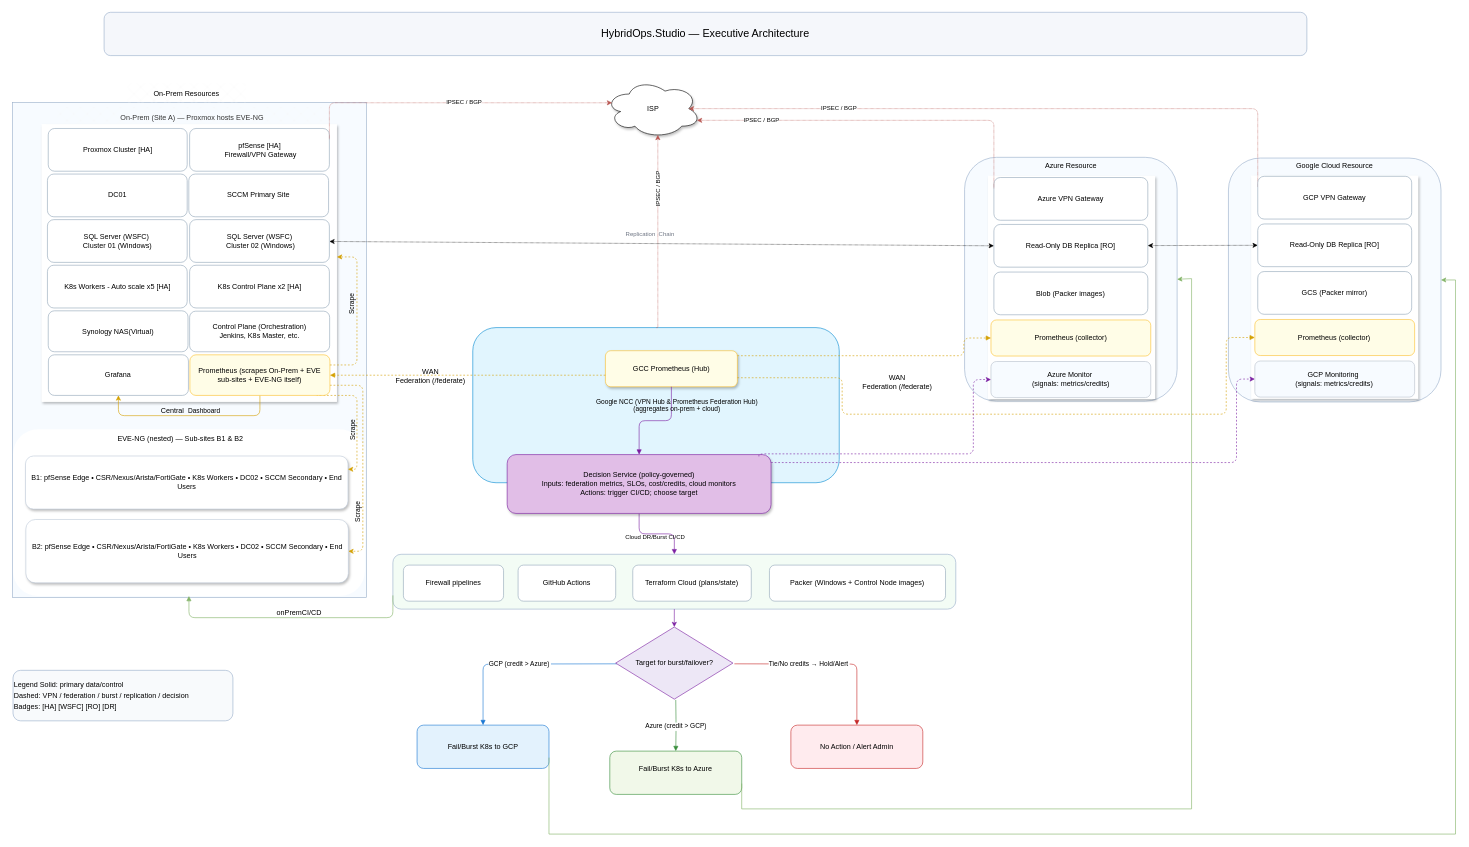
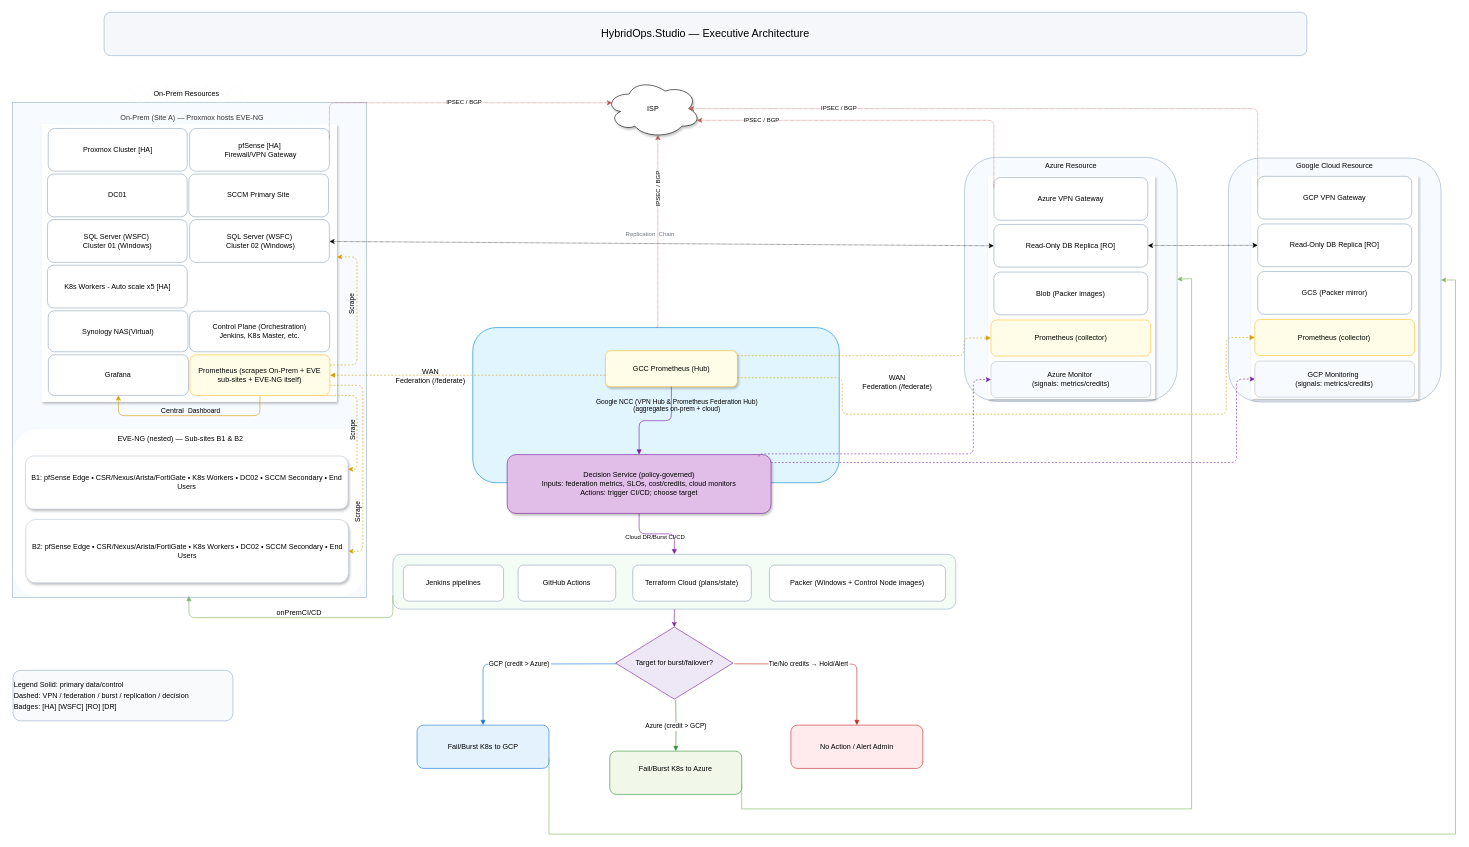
(260, 287) -> none
(454, 584) -> (454, 584)
